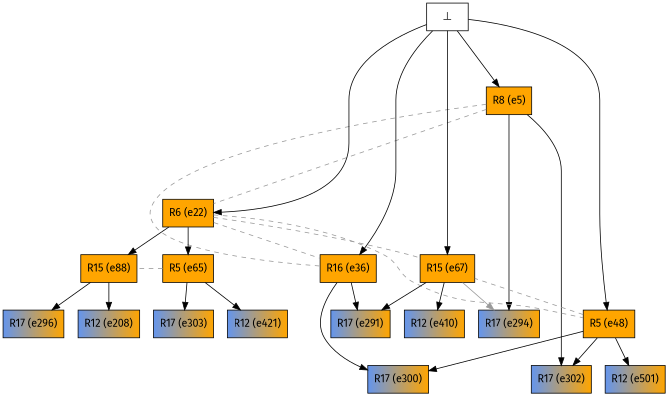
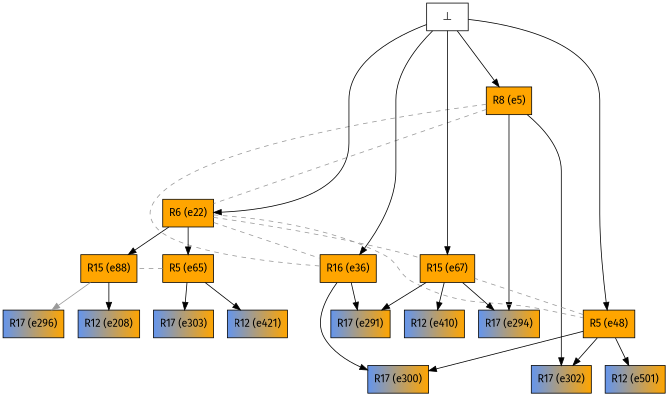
(74, 294) -> (74, 294)
(475, 294) -> (475, 294)
